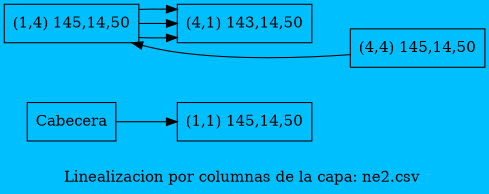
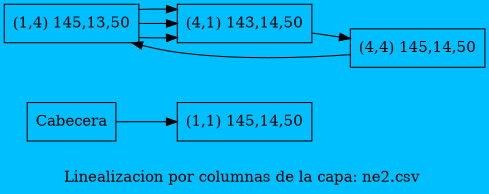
(72, 23) -> (72, 23)
none -> (326, 35)
